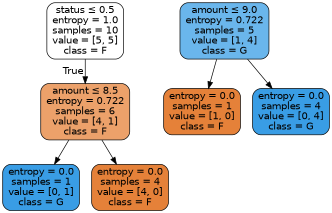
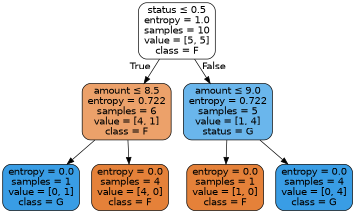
(224, 51) -> (228, 132)
none -> (201, 68)
